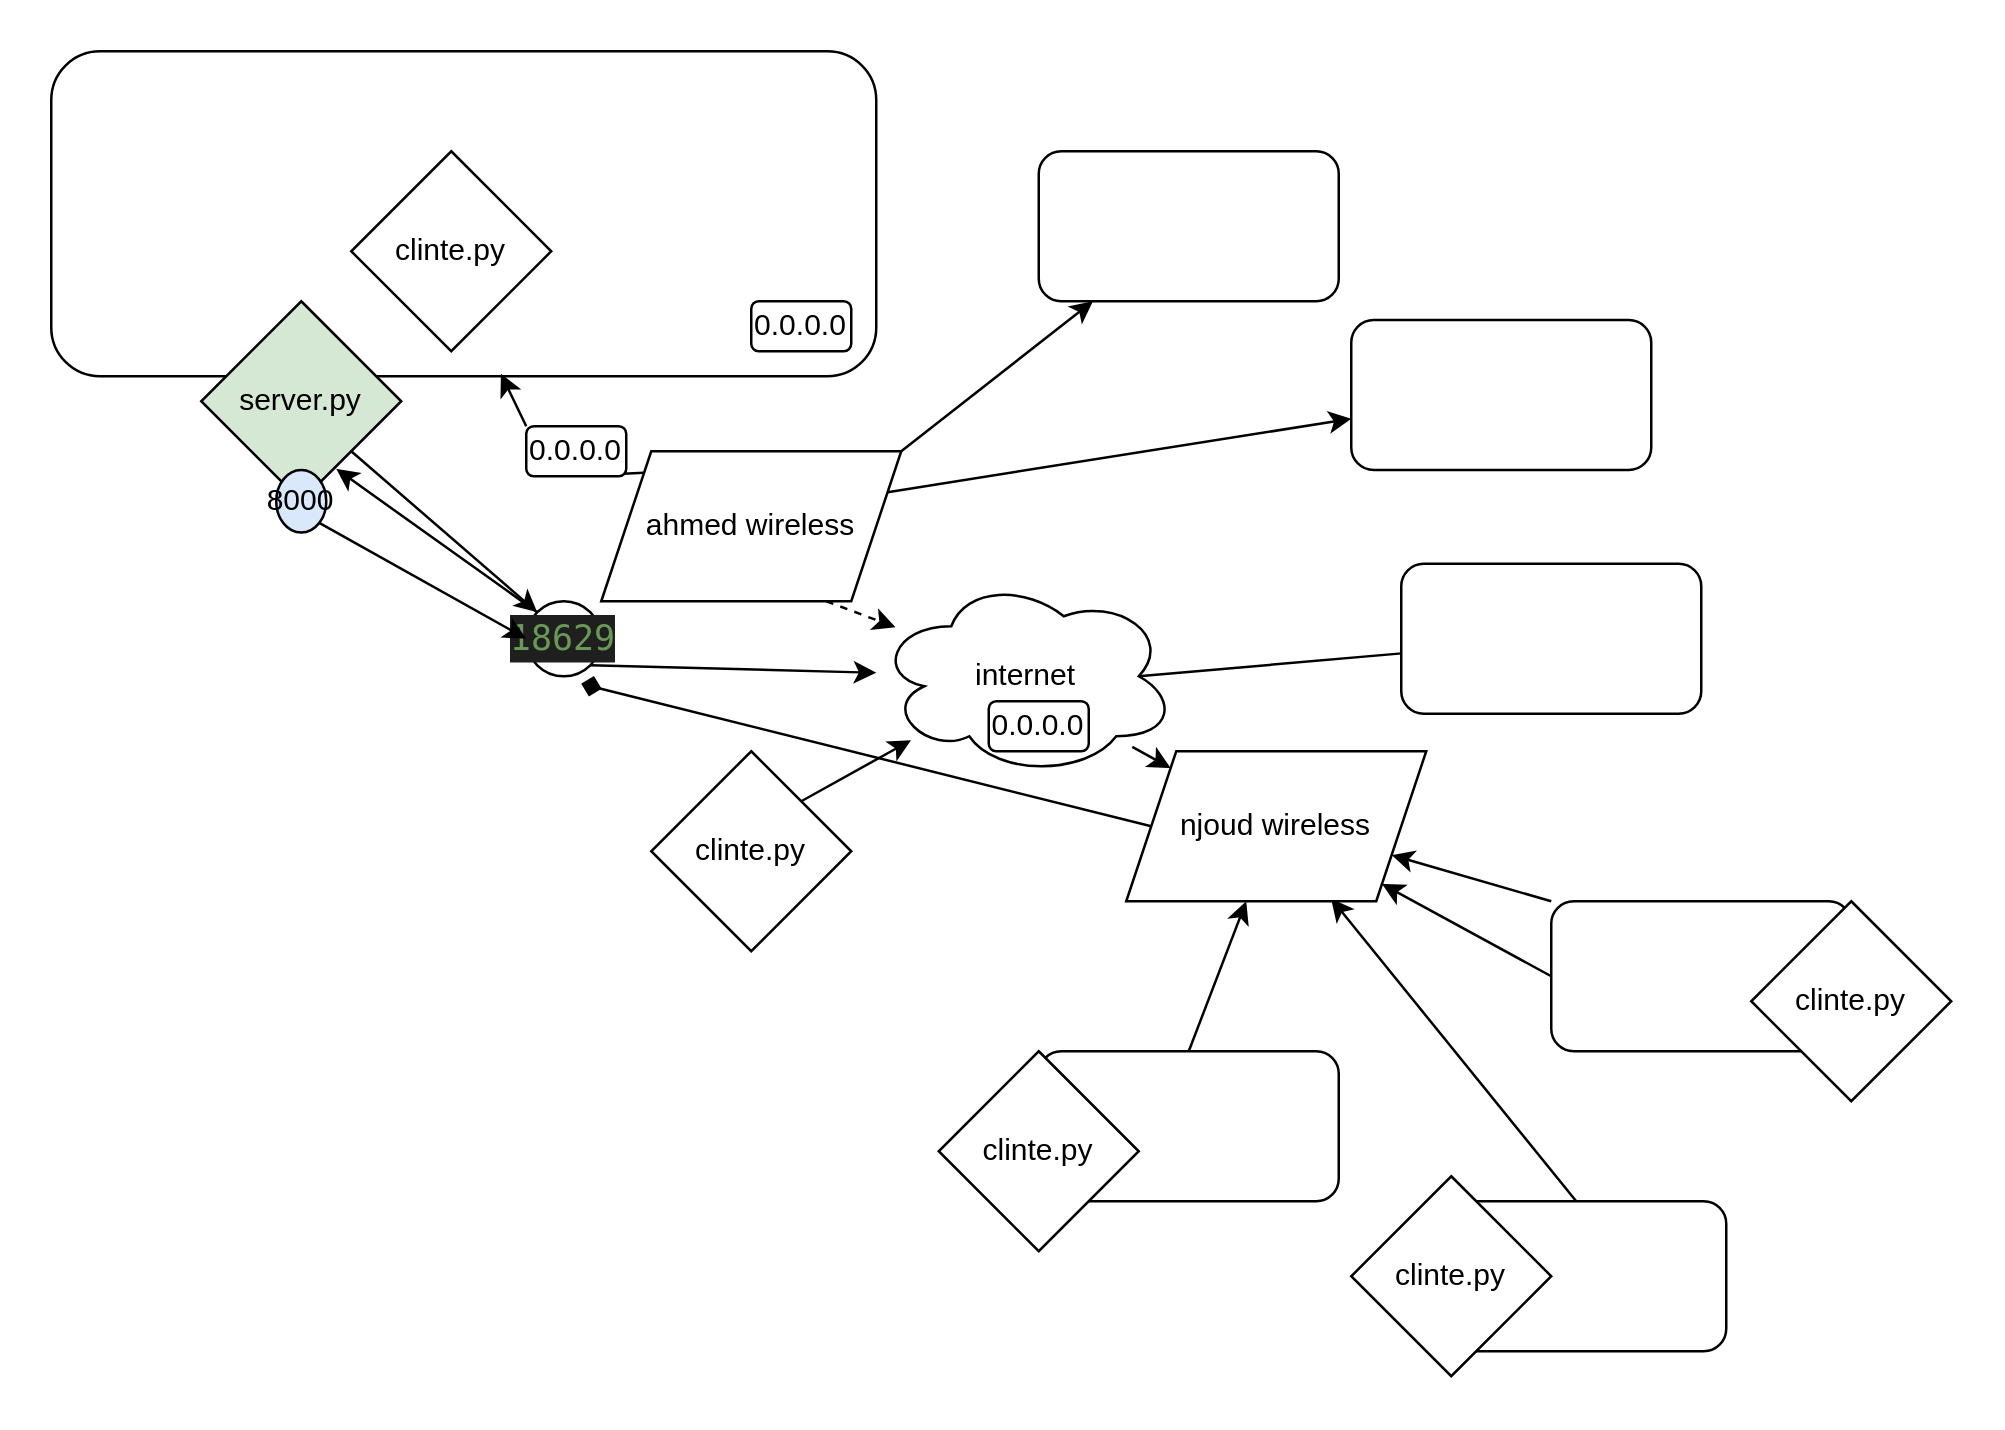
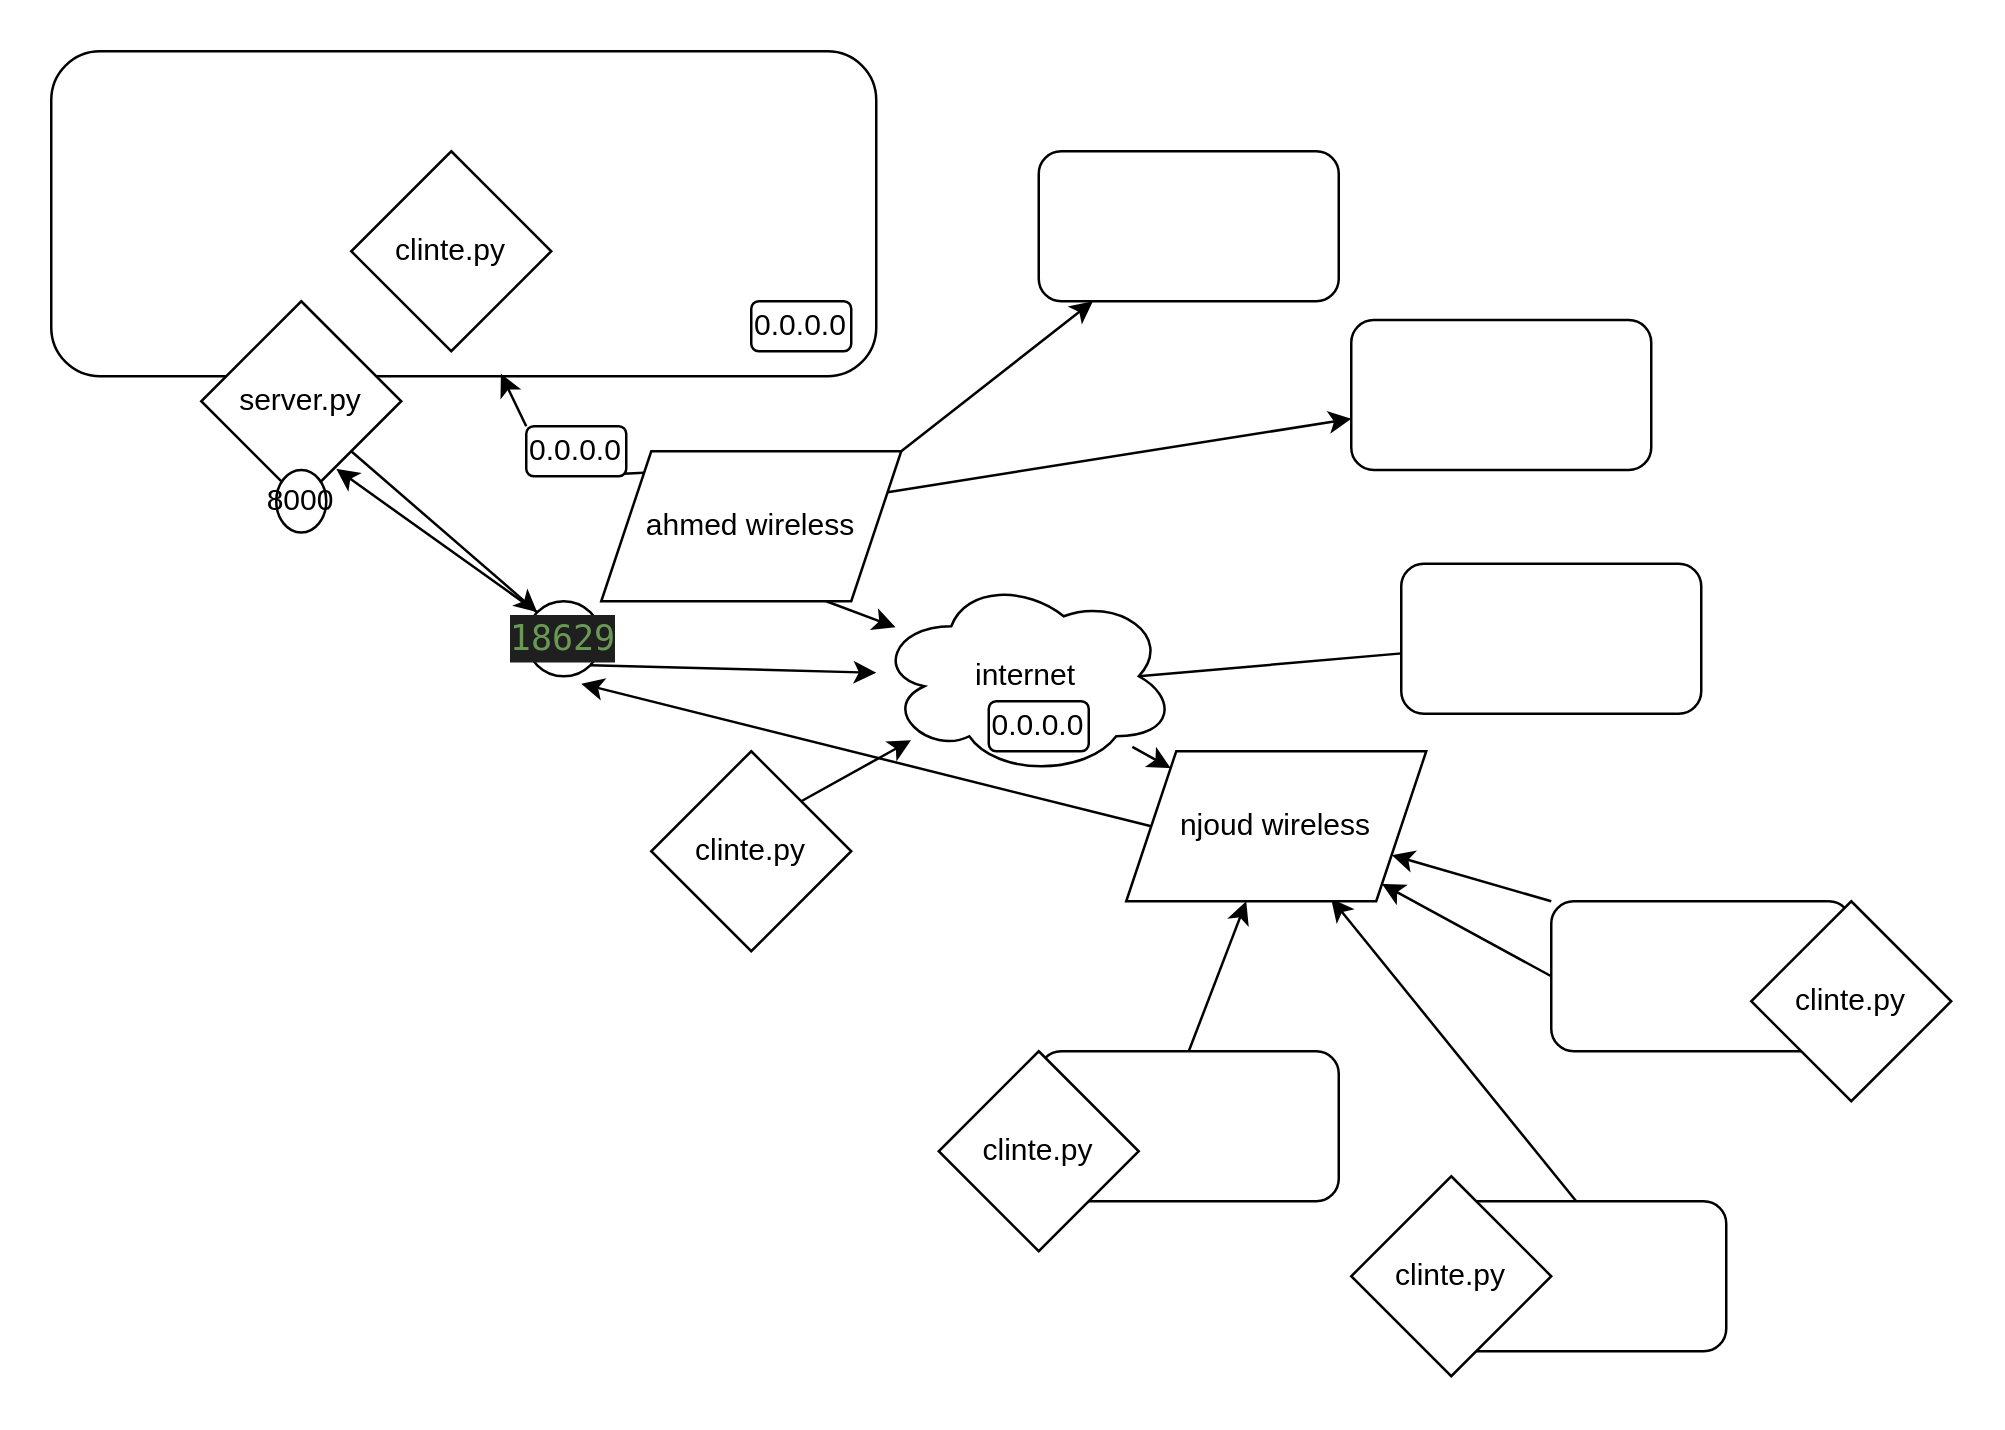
(301, 401) -> (301, 401)
(301, 501) -> (301, 501)
(415, 577) -> (319, 522)
(855, 612) -> (855, 612)
(601, 689) -> (599, 688)
